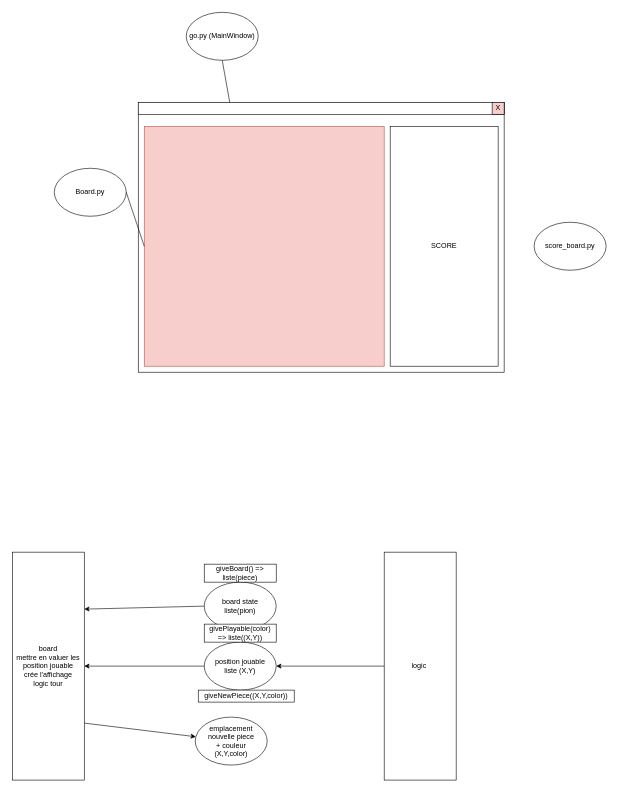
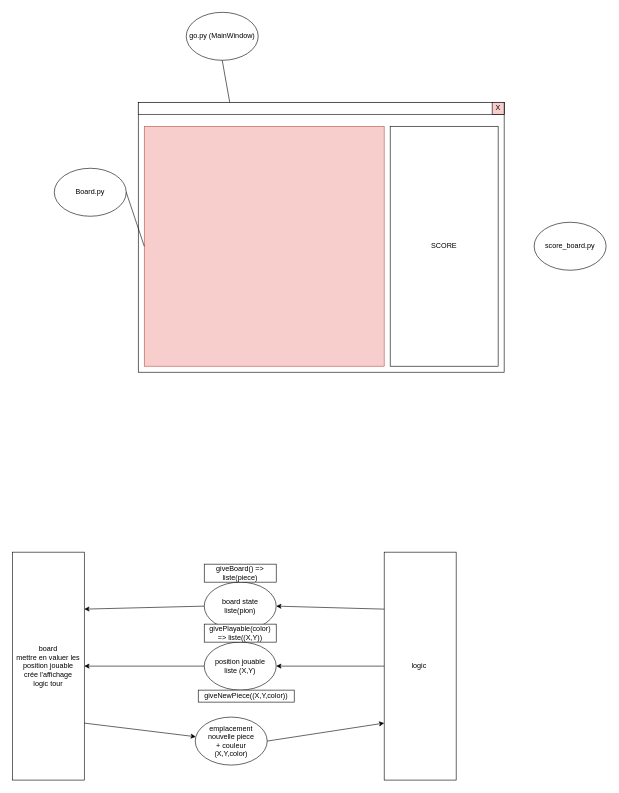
none -> (289, 607)
none -> (324, 733)
